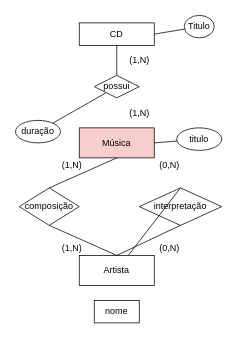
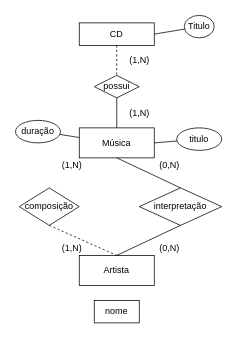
(117, 59) -> (117, 59)
(79, 108) -> (69, 136)
none -> (117, 113)
(117, 143) -> (117, 143)
(81, 173) -> none
(155, 221) -> (149, 173)
(81, 240) -> (81, 240)
